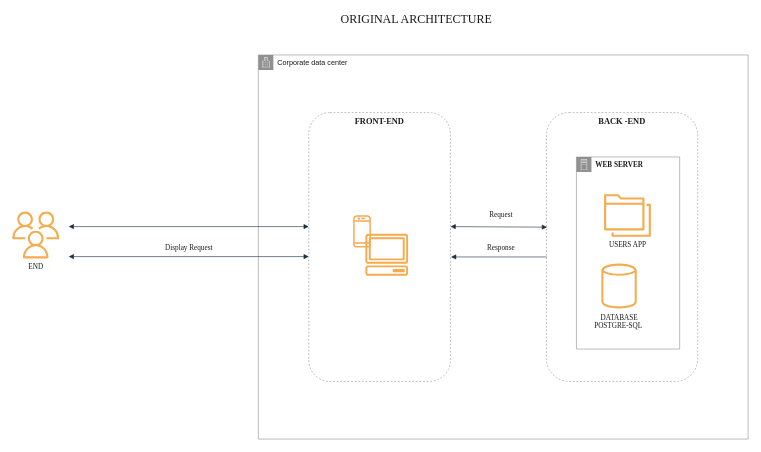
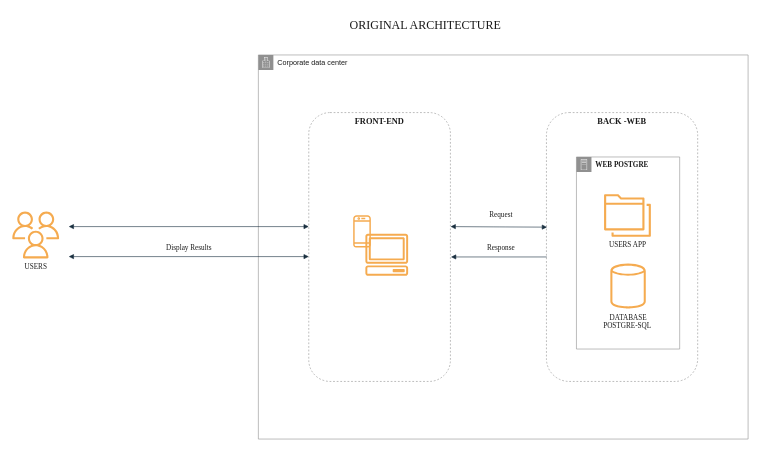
(416, 18) -> (425, 24)
(622, 121) -> (622, 121)
(615, 165) -> (617, 165)
(189, 248) -> (189, 248)
(36, 267) -> (36, 267)
(619, 286) -> (628, 286)
